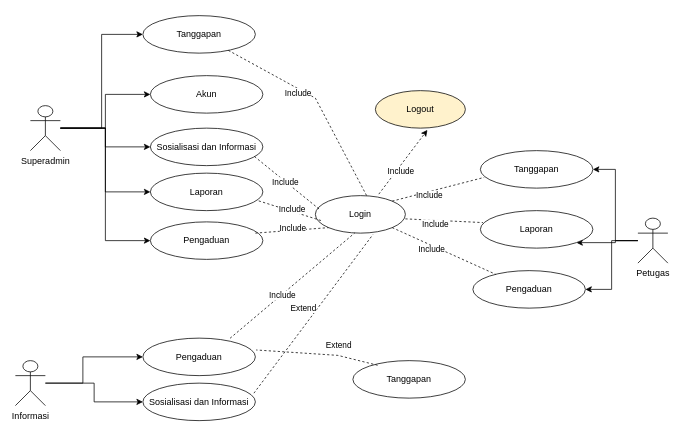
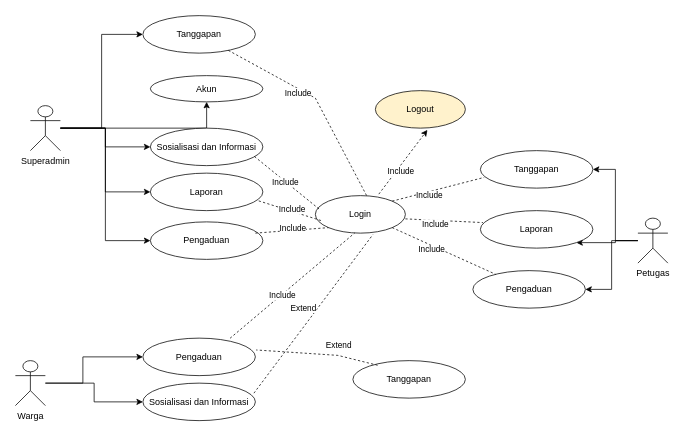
(207, 94) -> (207, 89)
(31, 416) -> (31, 416)
